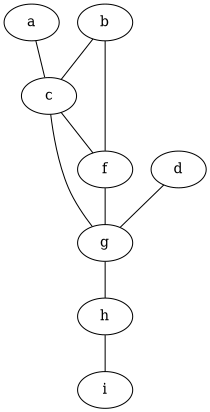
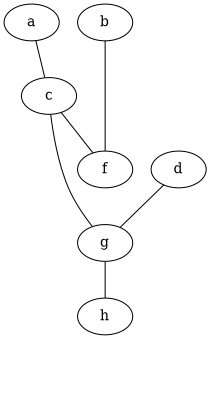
(77, 59) -> none
(105, 206) -> none
(105, 390) -> none
